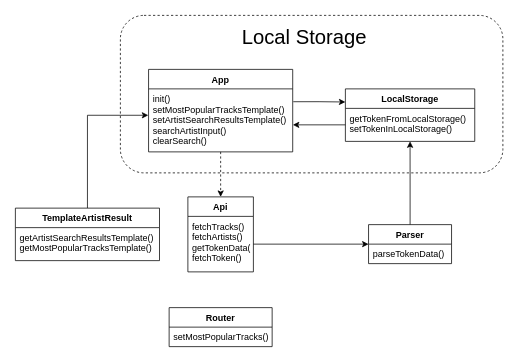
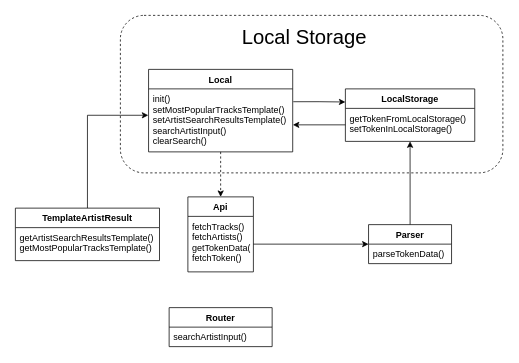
(220, 80) -> (220, 80)
(228, 337) -> (220, 337)
